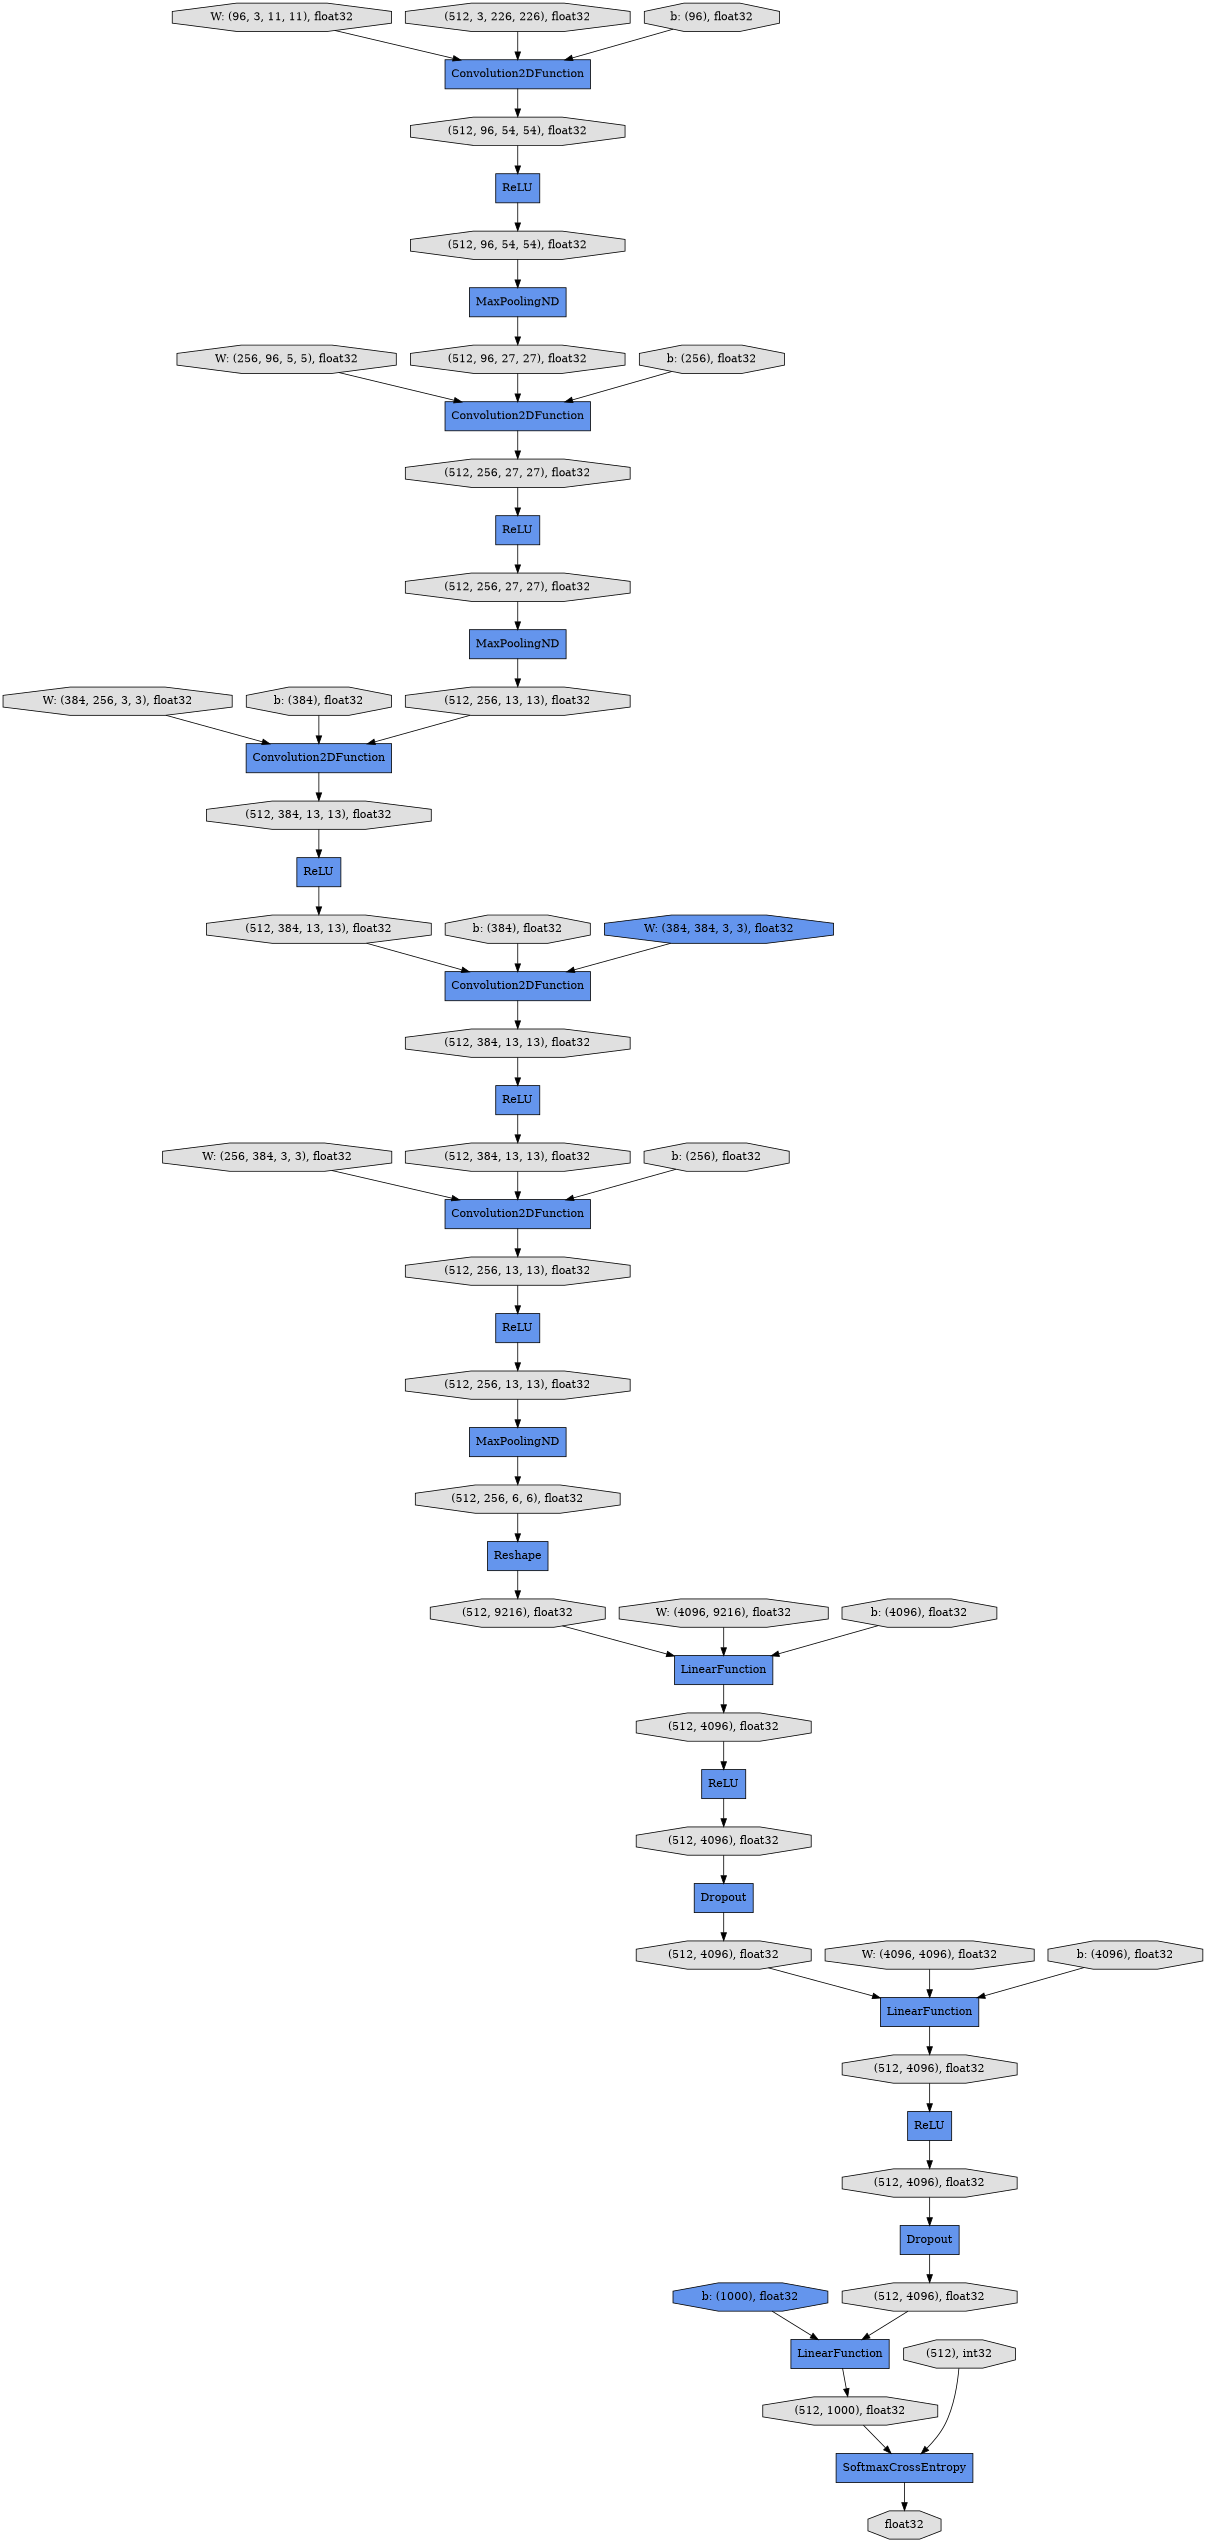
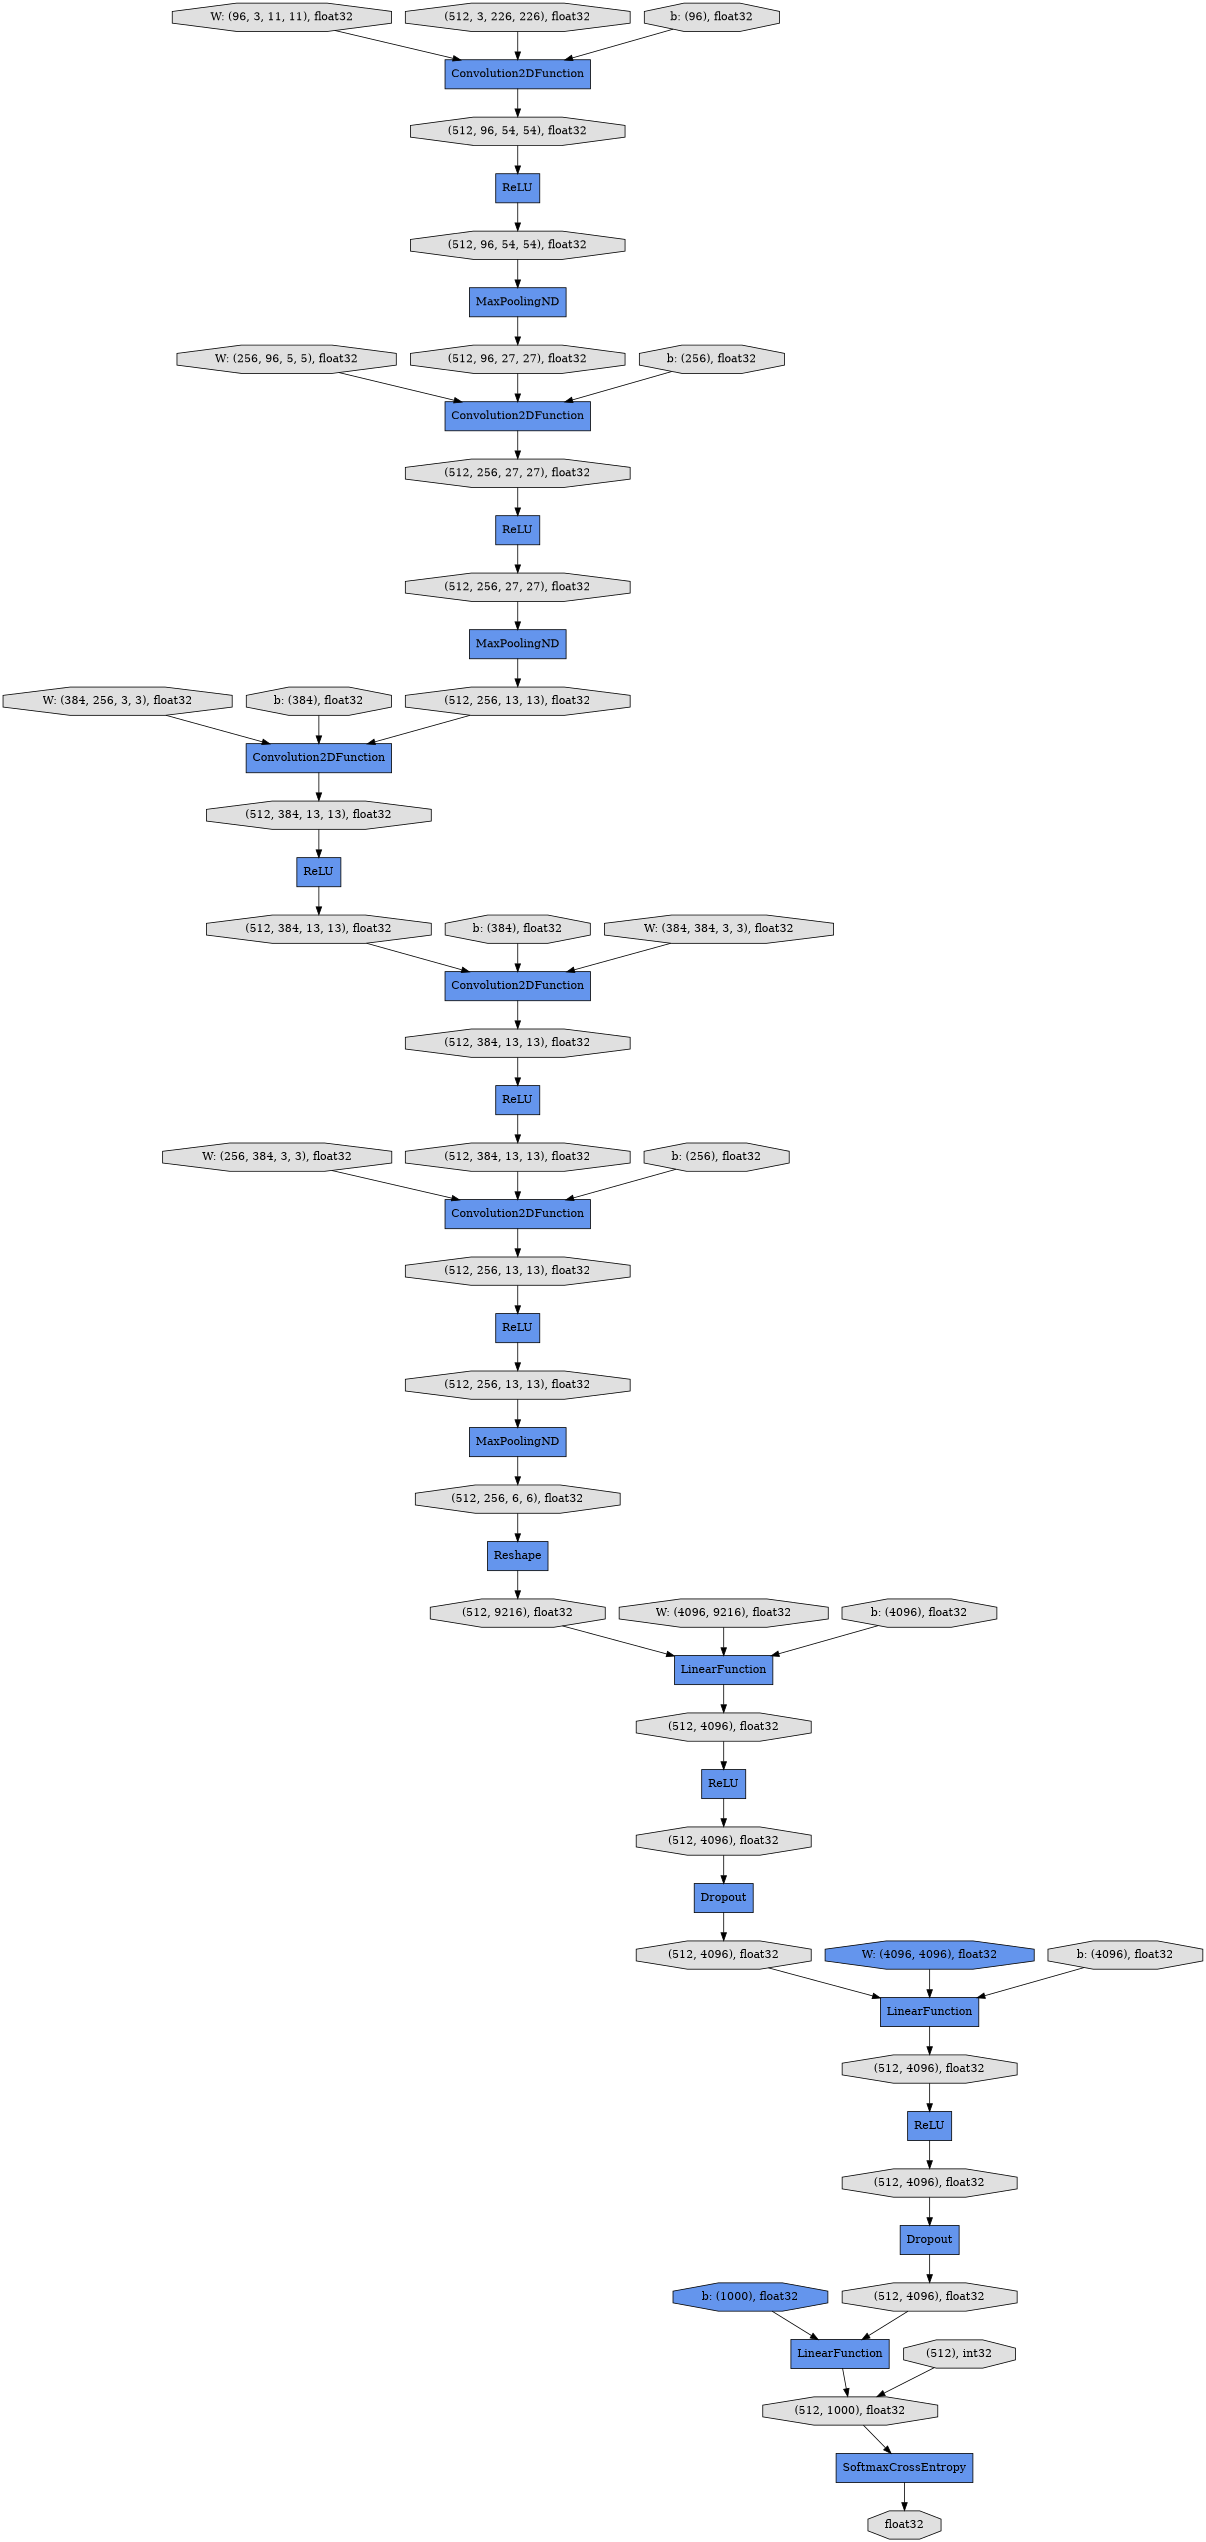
(719, 929) -> (719, 929)
(930, 1955) -> (930, 1955)
(950, 2411) -> (909, 2380)
